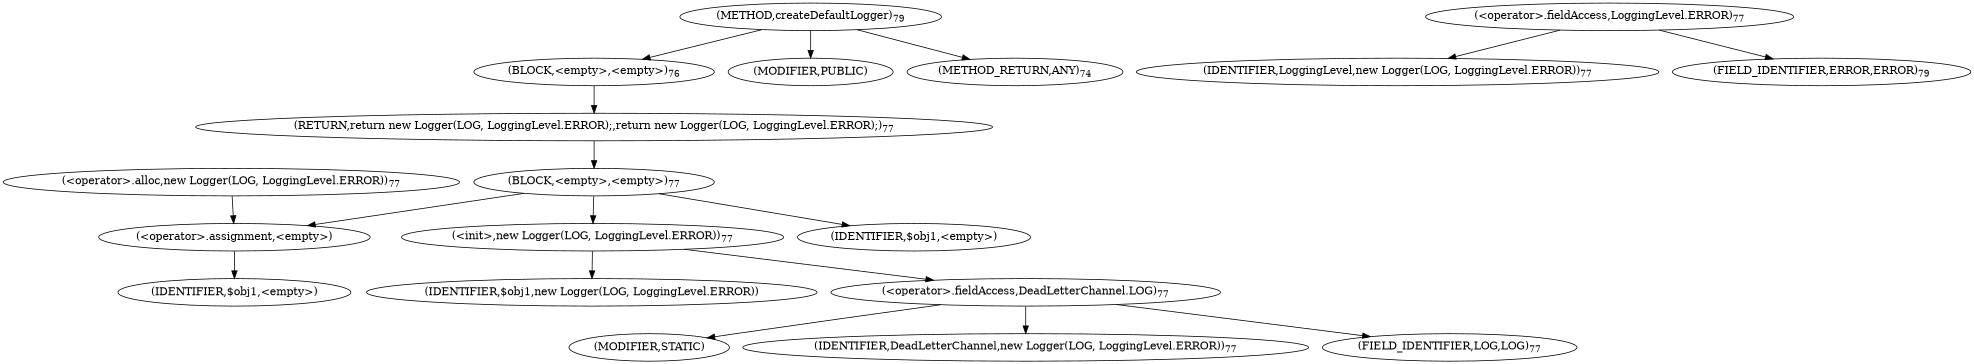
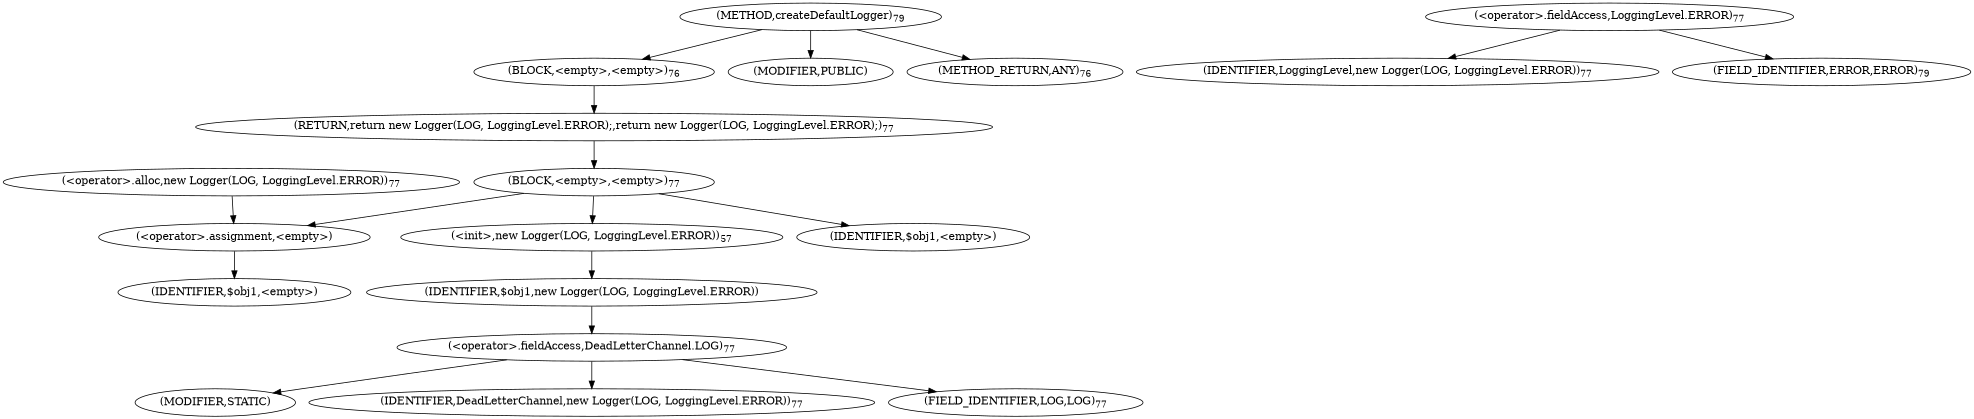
(1086, 71) -> (1086, 71)
(727, 236) -> (726, 236)
(805, 264) -> (592, 316)
